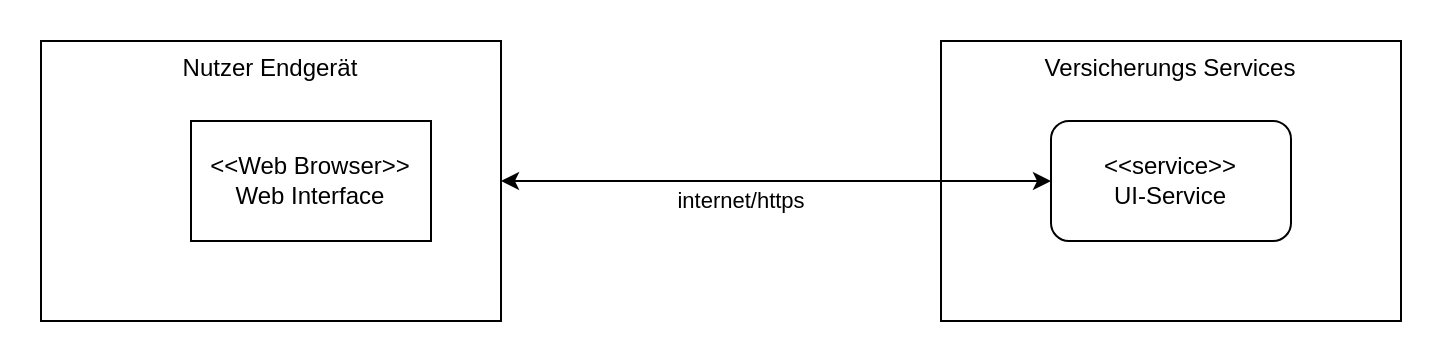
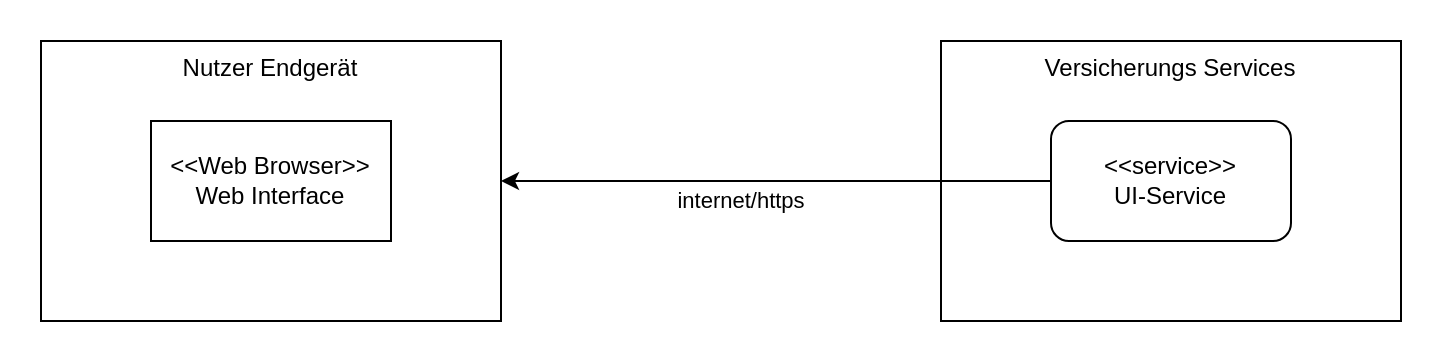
(311, 181) -> (271, 181)
(1036, 181) -> (1041, 181)
